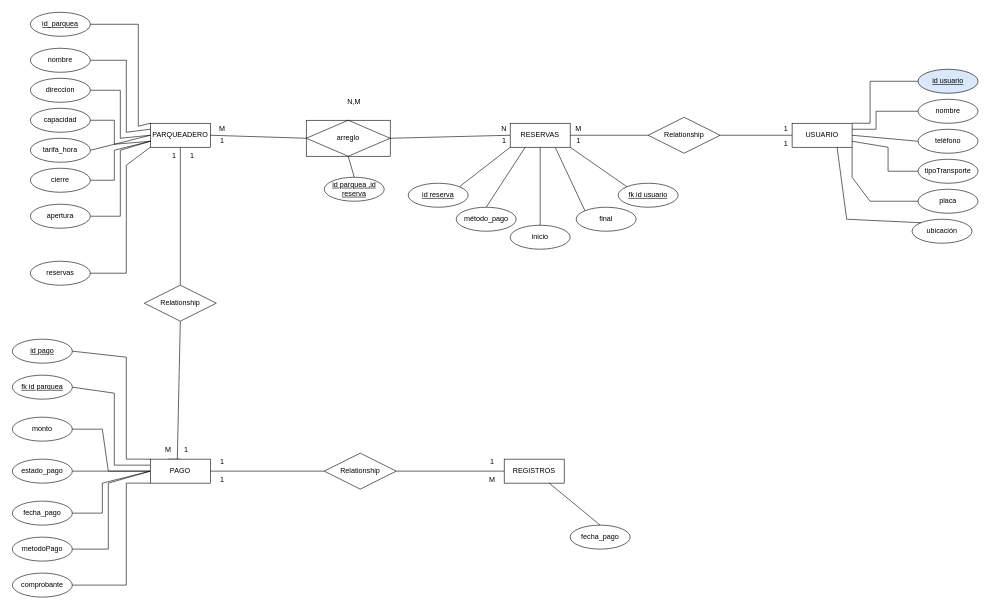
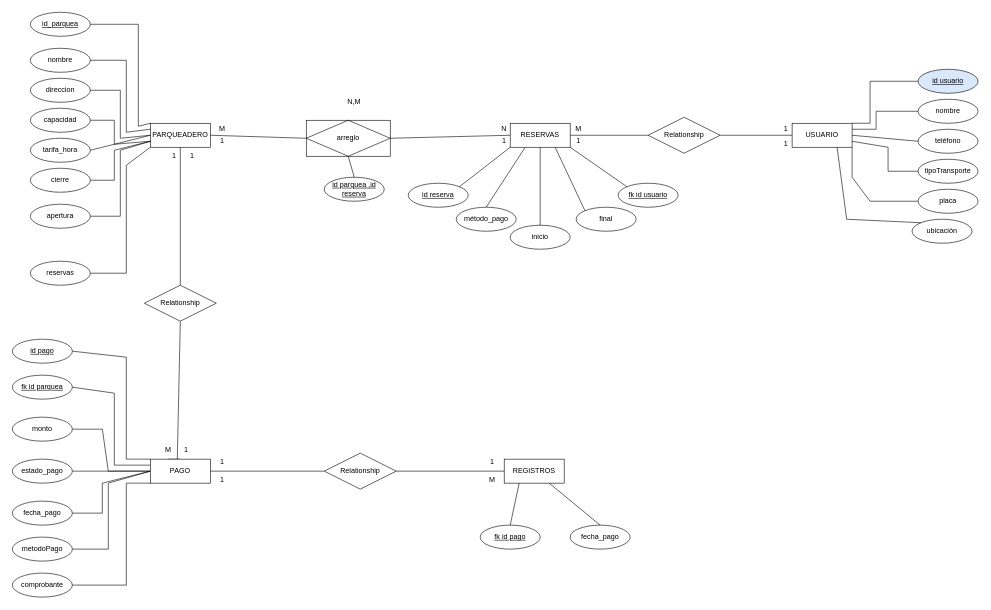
none -> (515, 504)
none -> (510, 537)
